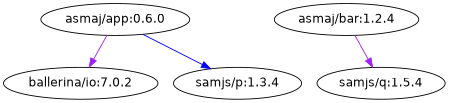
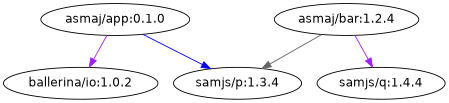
(115, 19) -> (115, 19)
none -> (296, 49)
(81, 83) -> (81, 83)
(381, 83) -> (381, 83)
